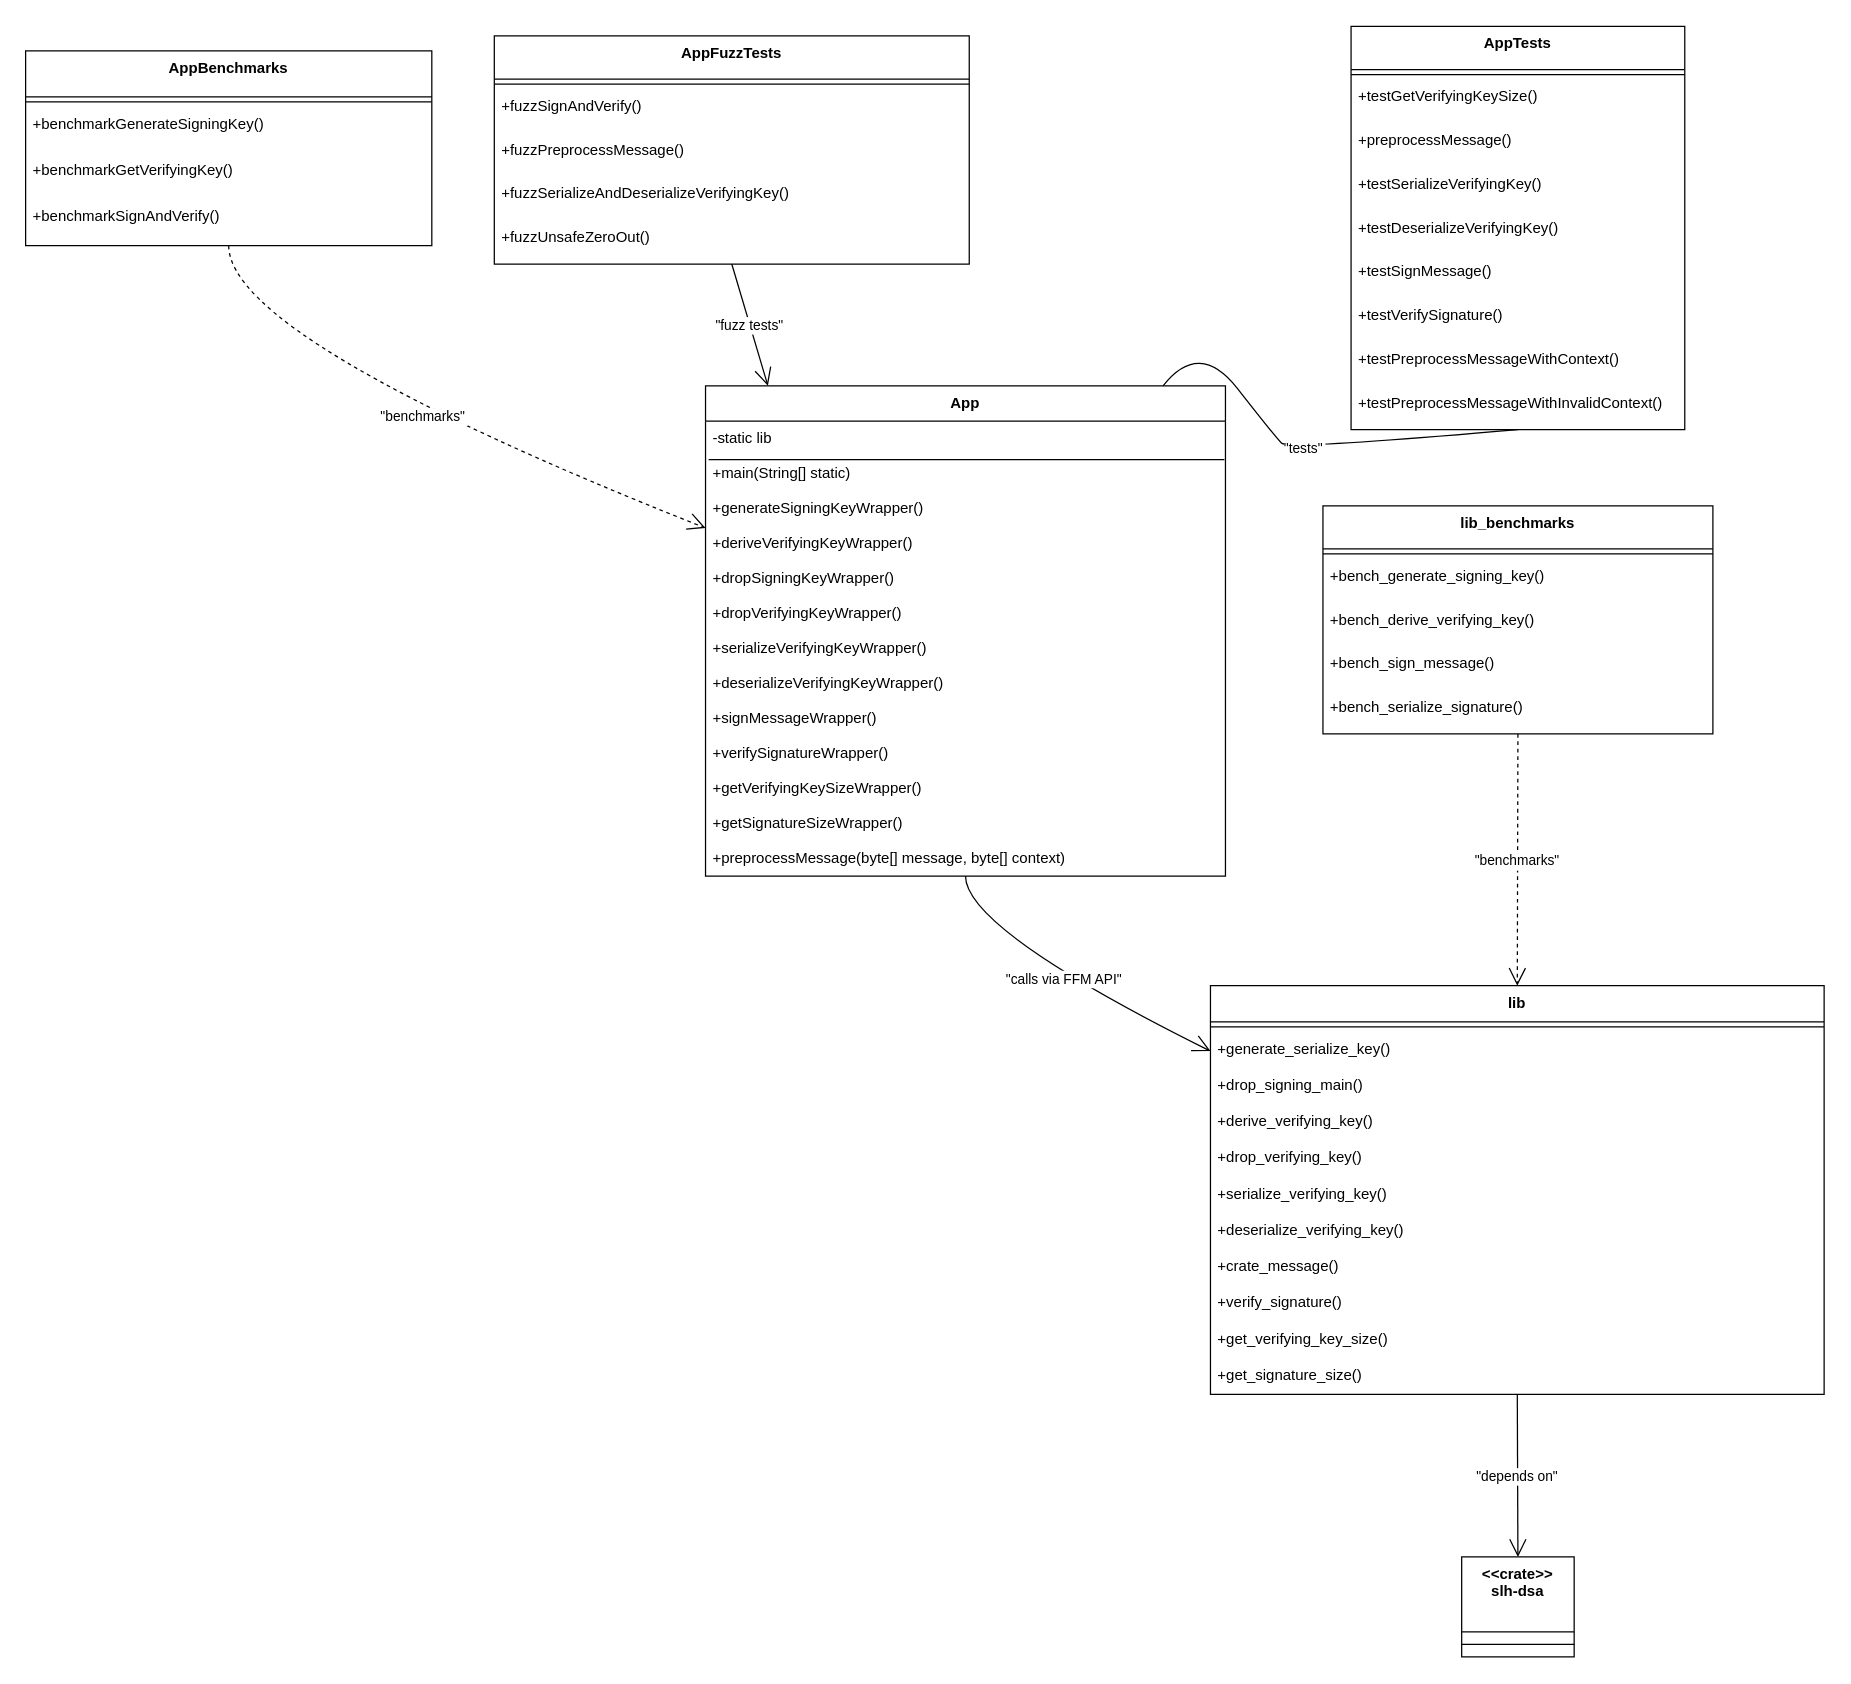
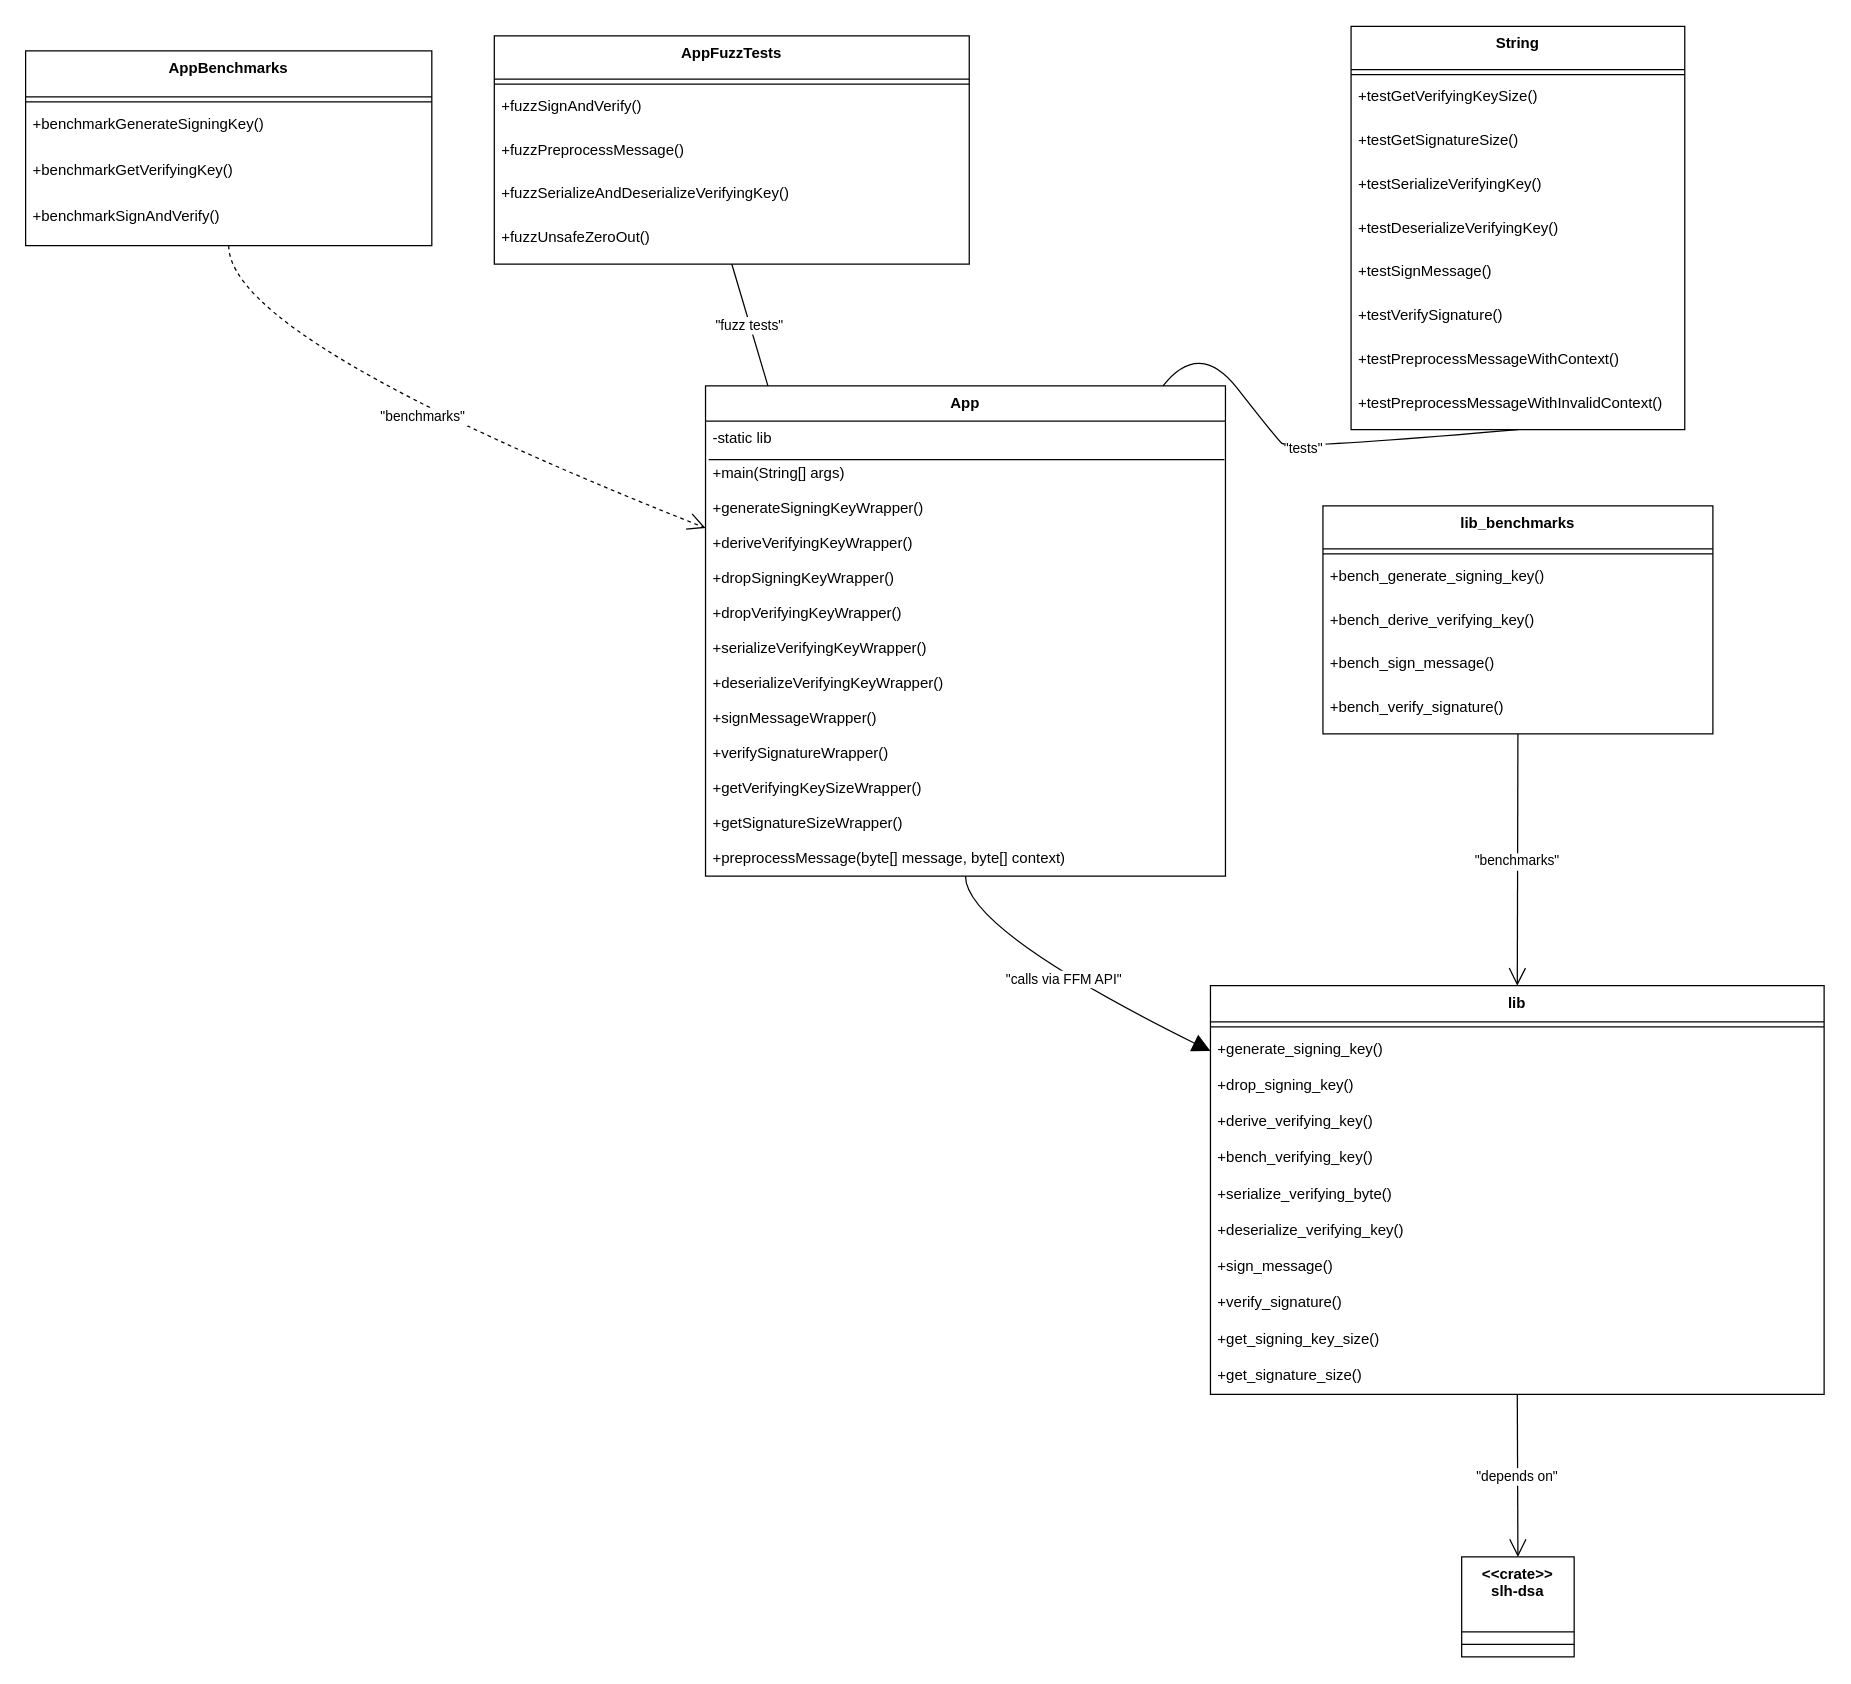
(1518, 43) -> (1518, 43)
(1442, 140) -> (1451, 140)
(766, 380) -> (767, 381)
(797, 473) -> (791, 473)
(1440, 707) -> (1431, 707)
(1518, 795) -> (1518, 795)
(1199, 1045) -> (1193, 1042)
(1317, 1049) -> (1310, 1049)
(1296, 1085) -> (1293, 1085)
(1302, 1157) -> (1306, 1157)
(1317, 1194) -> (1321, 1194)
(1285, 1266) -> (1279, 1266)
(1317, 1339) -> (1308, 1339)
